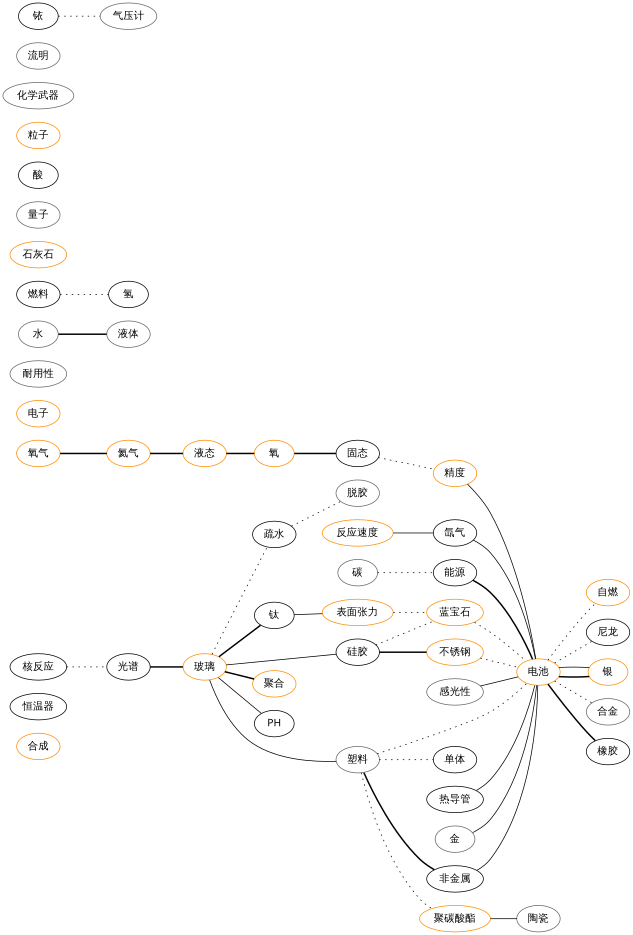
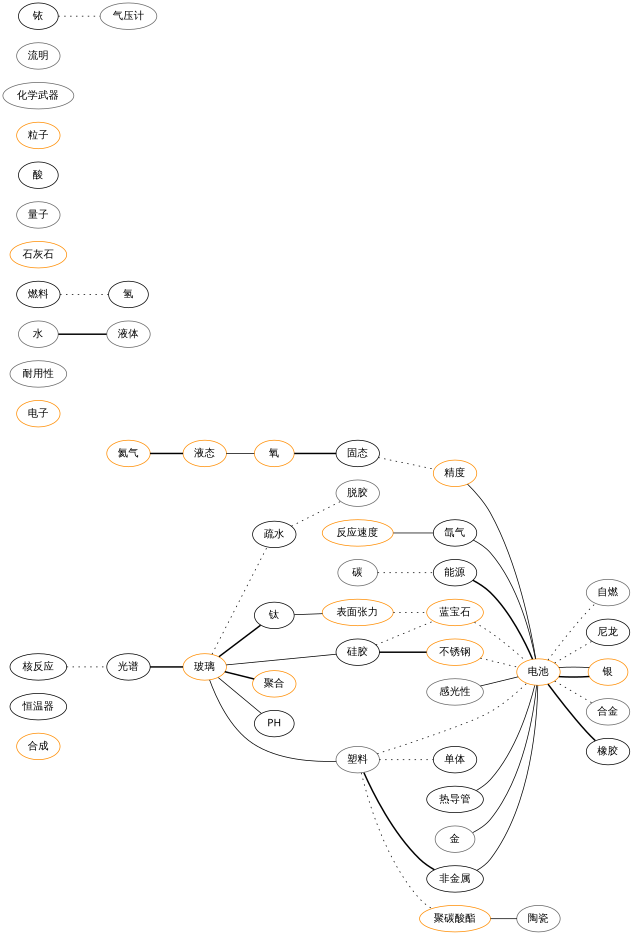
(38, 453) -> none
(240, 453) -> (240, 453)
(608, 593) -> (608, 593)
